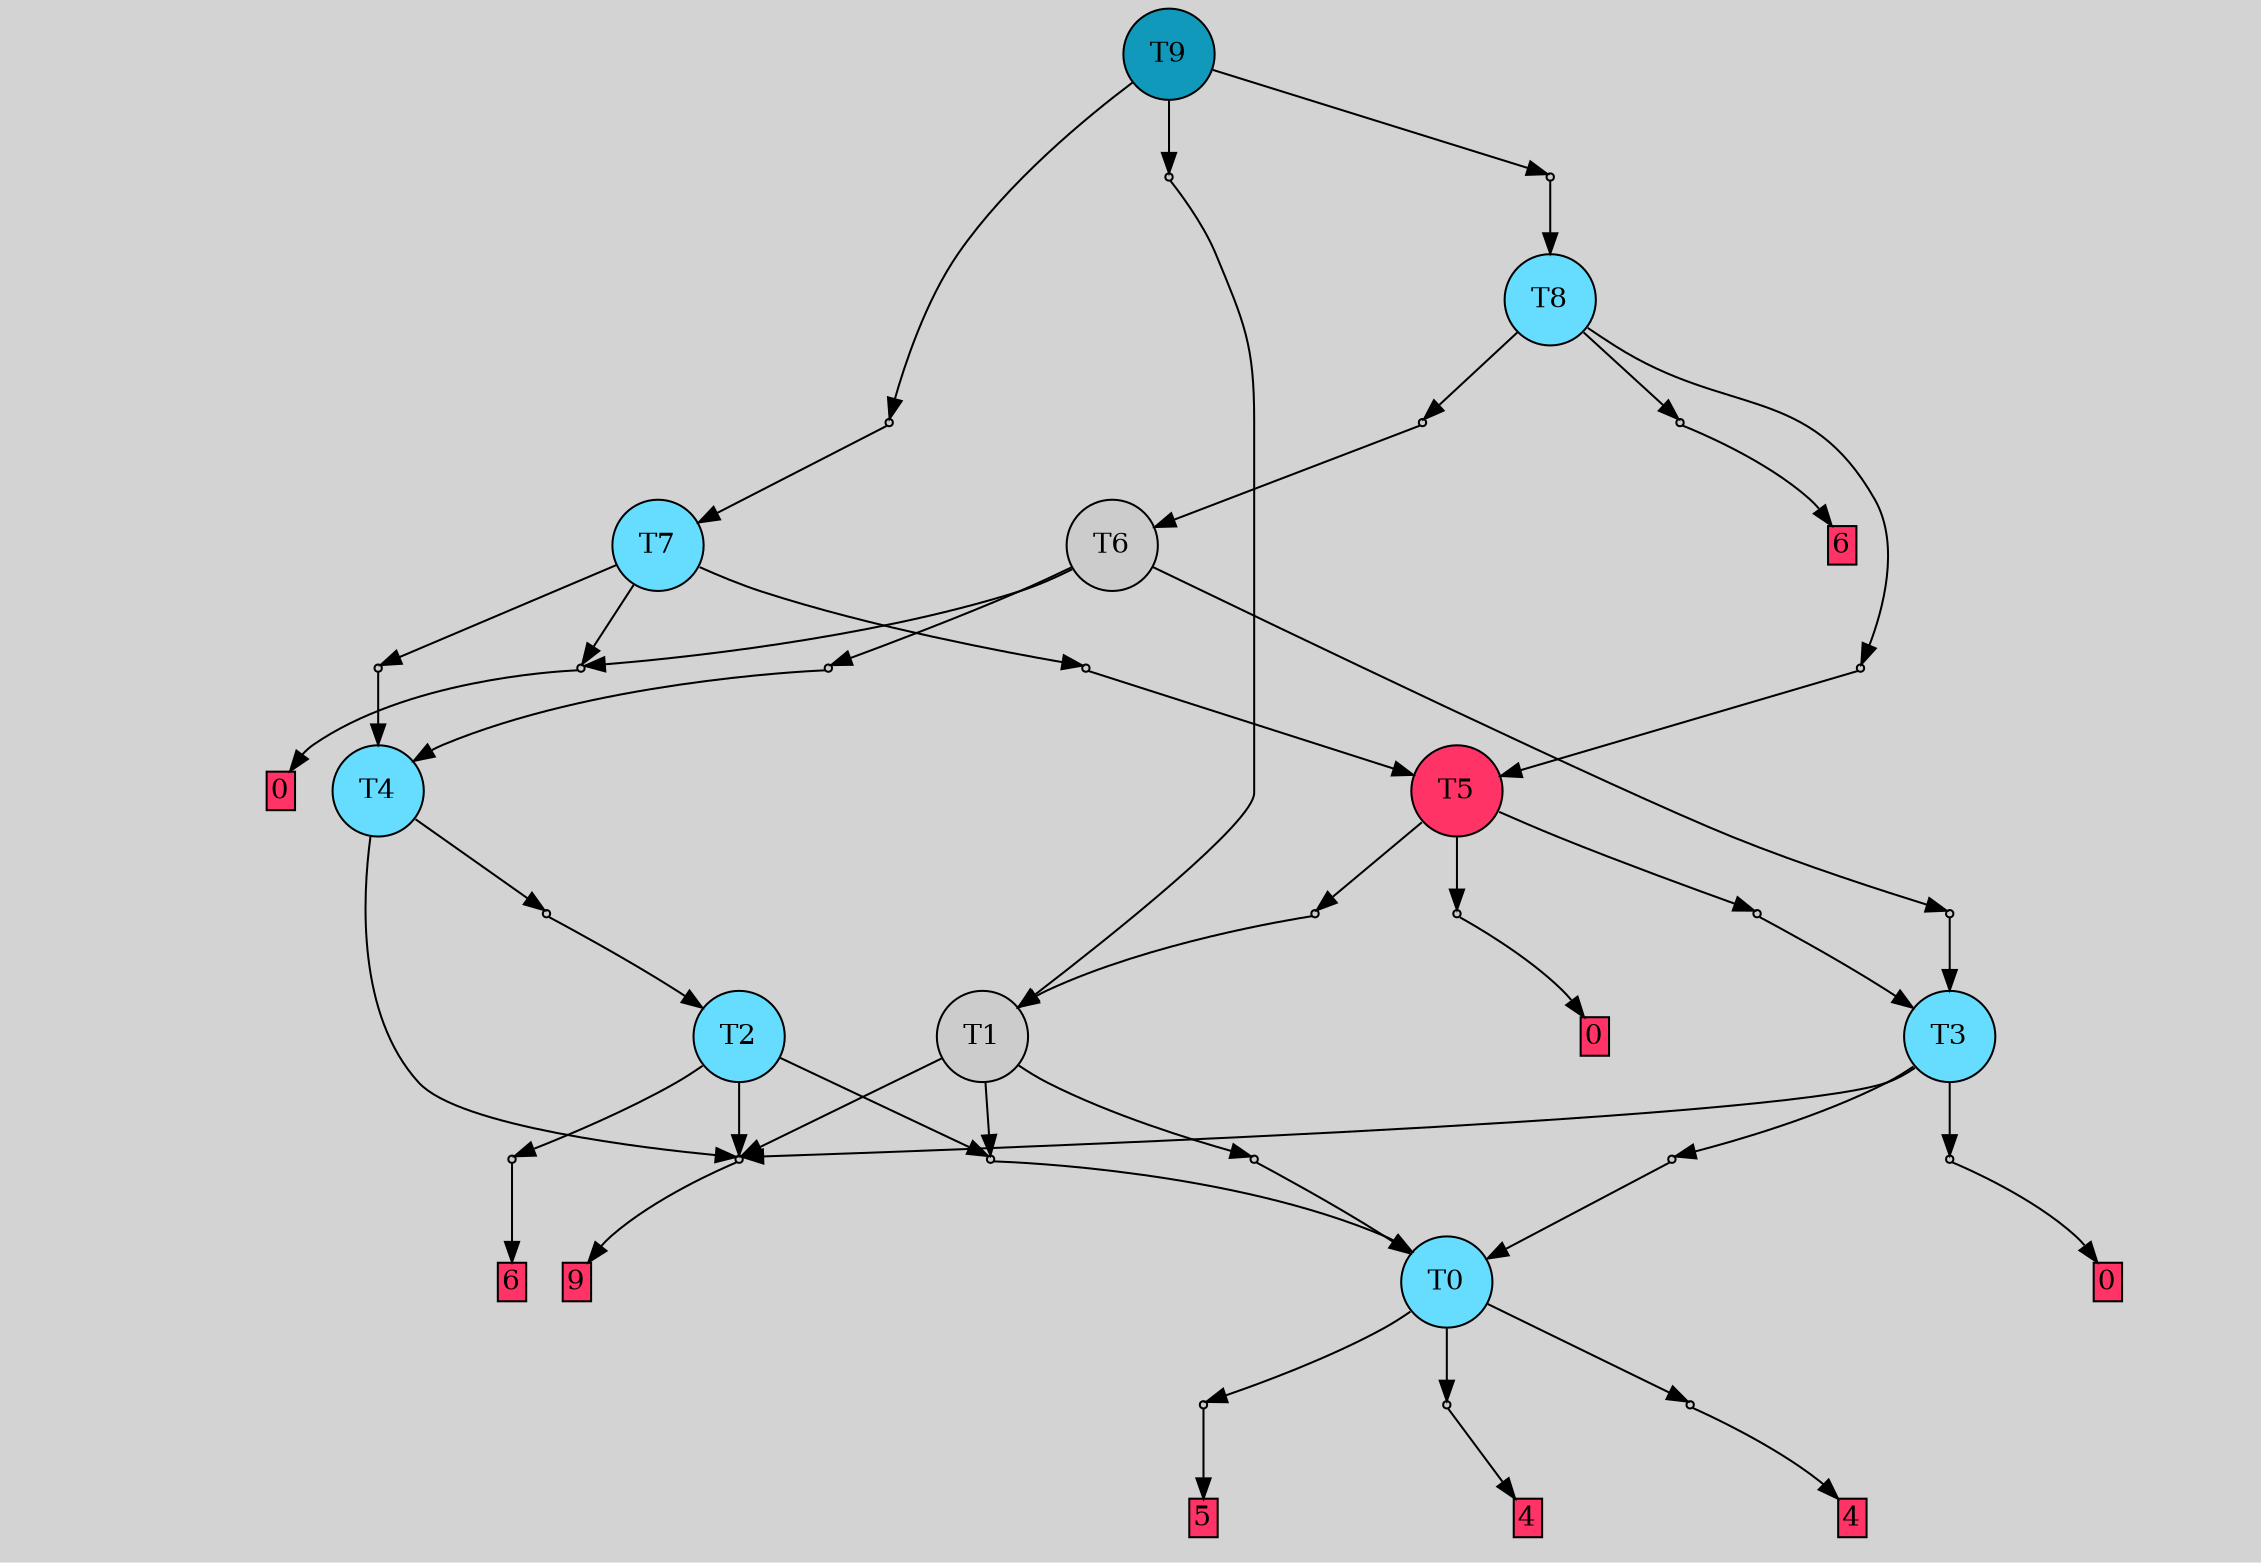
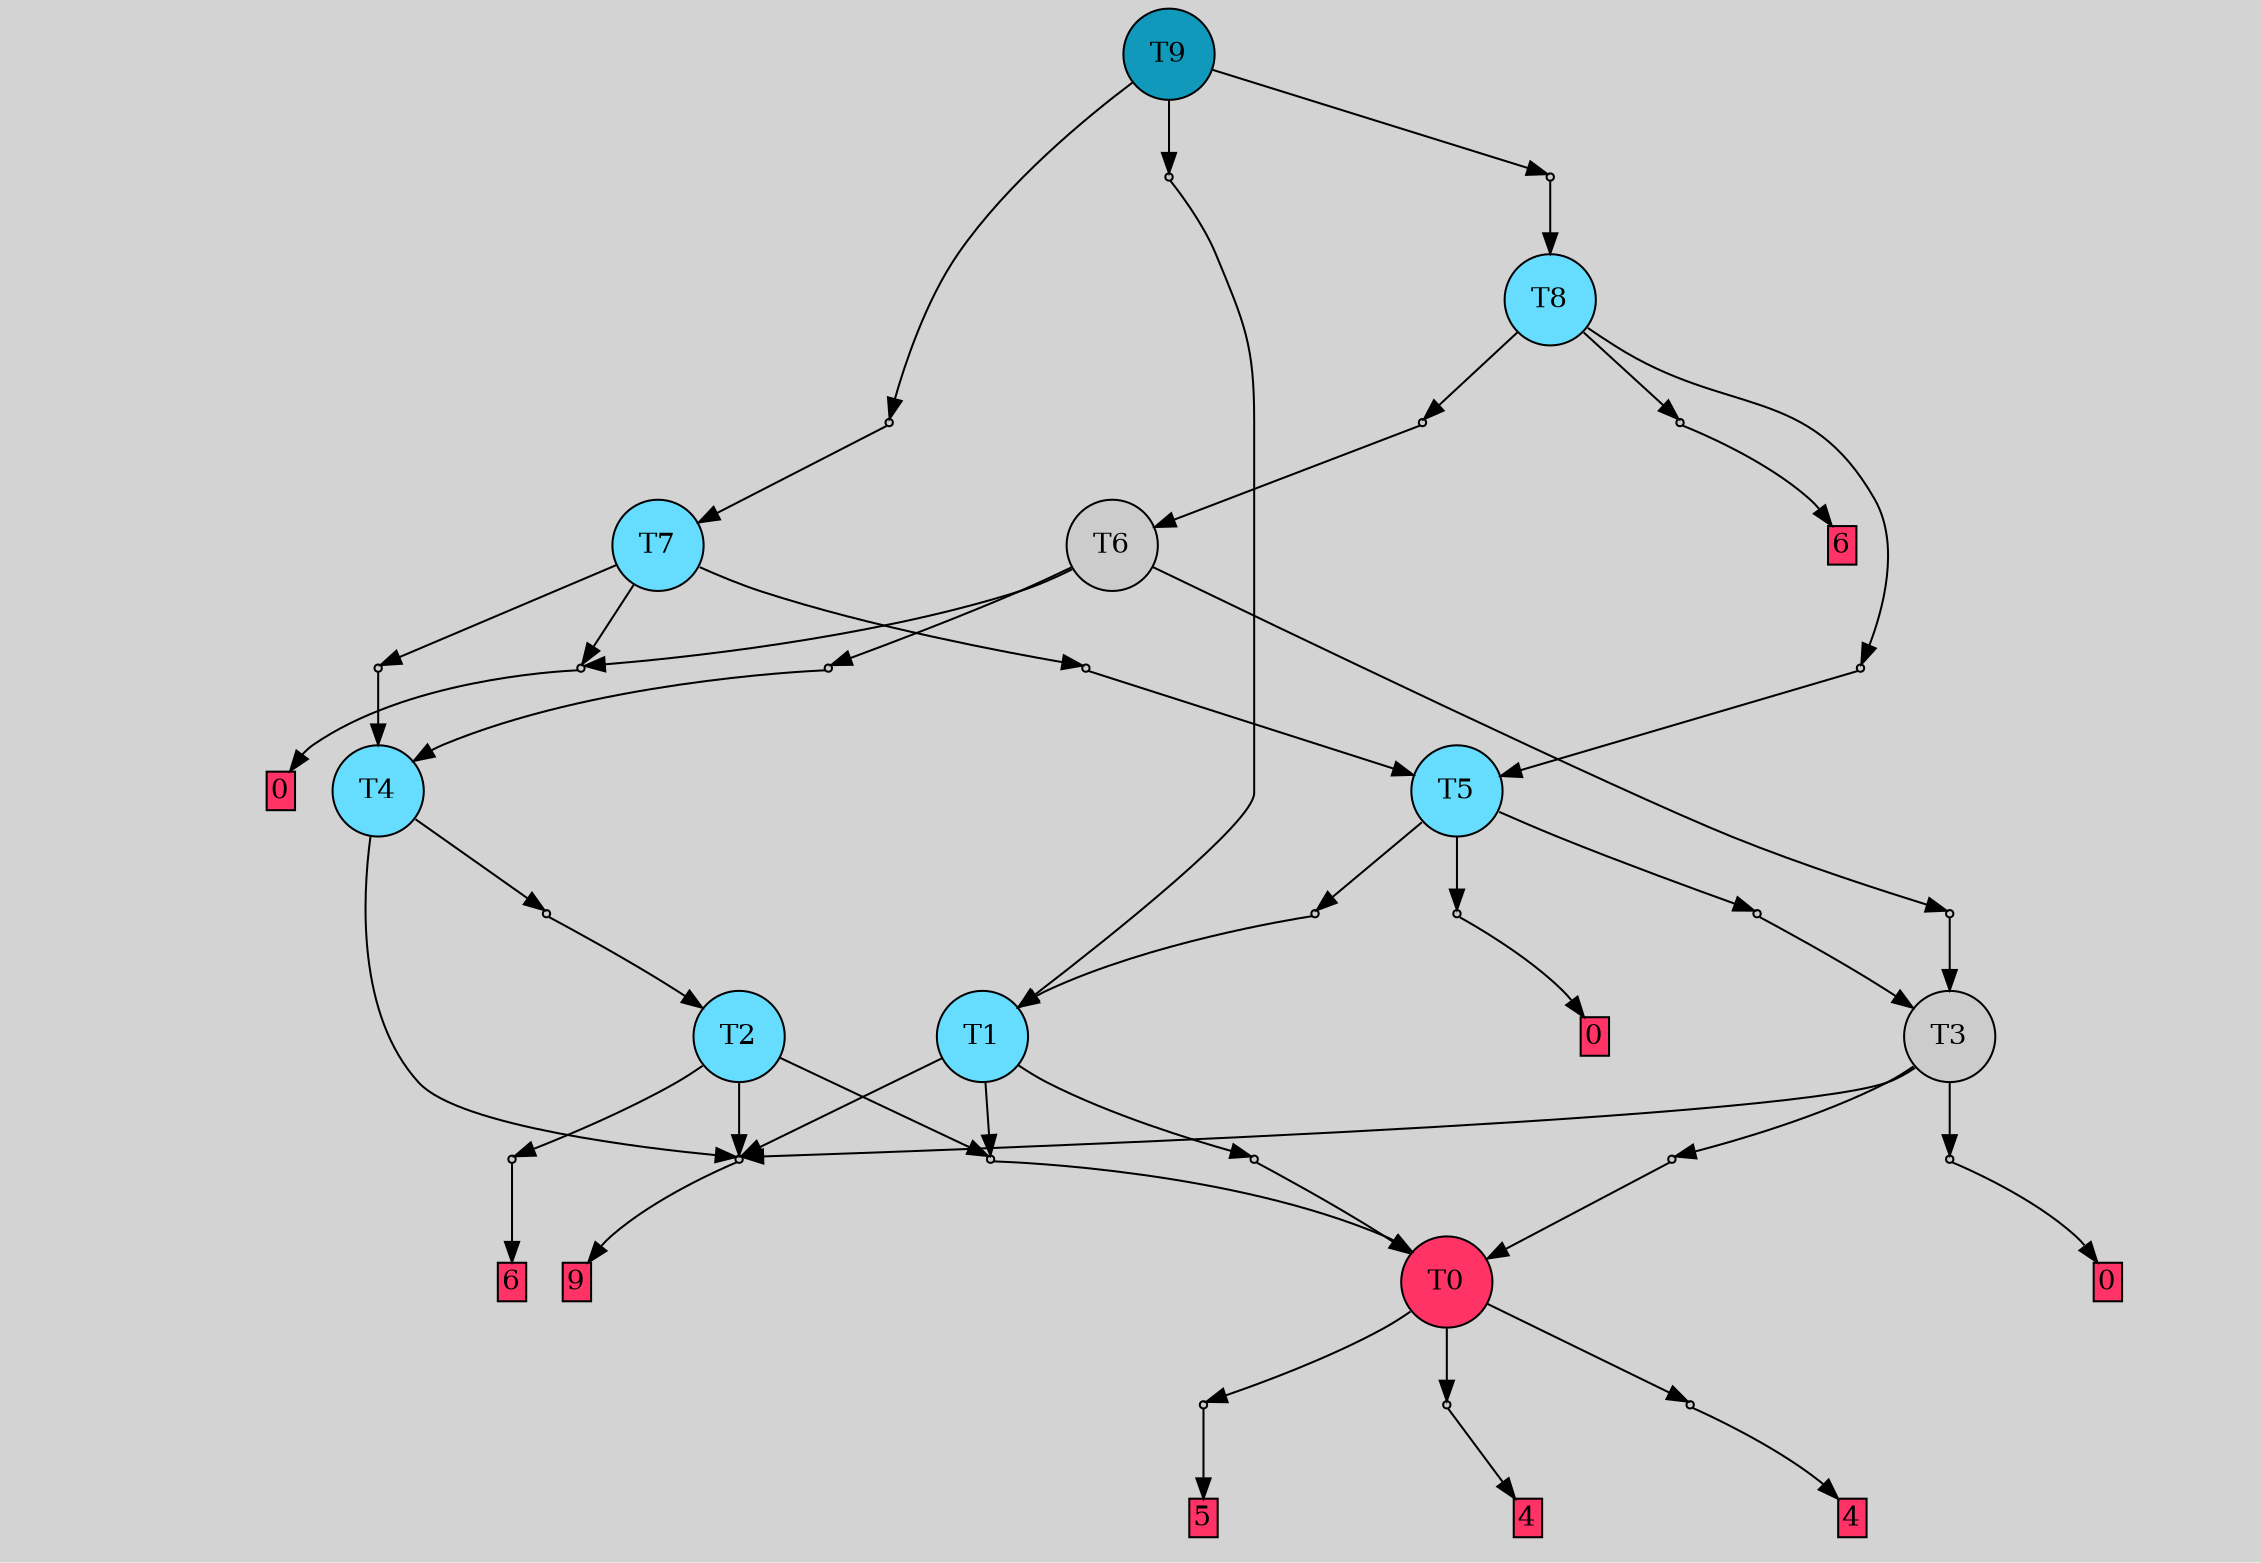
(1457, 791) -> (1457, 791)
(982, 1036) -> (982, 1036)
(1950, 1036) -> (1950, 1036)
(1447, 1282) -> (1447, 1282)
